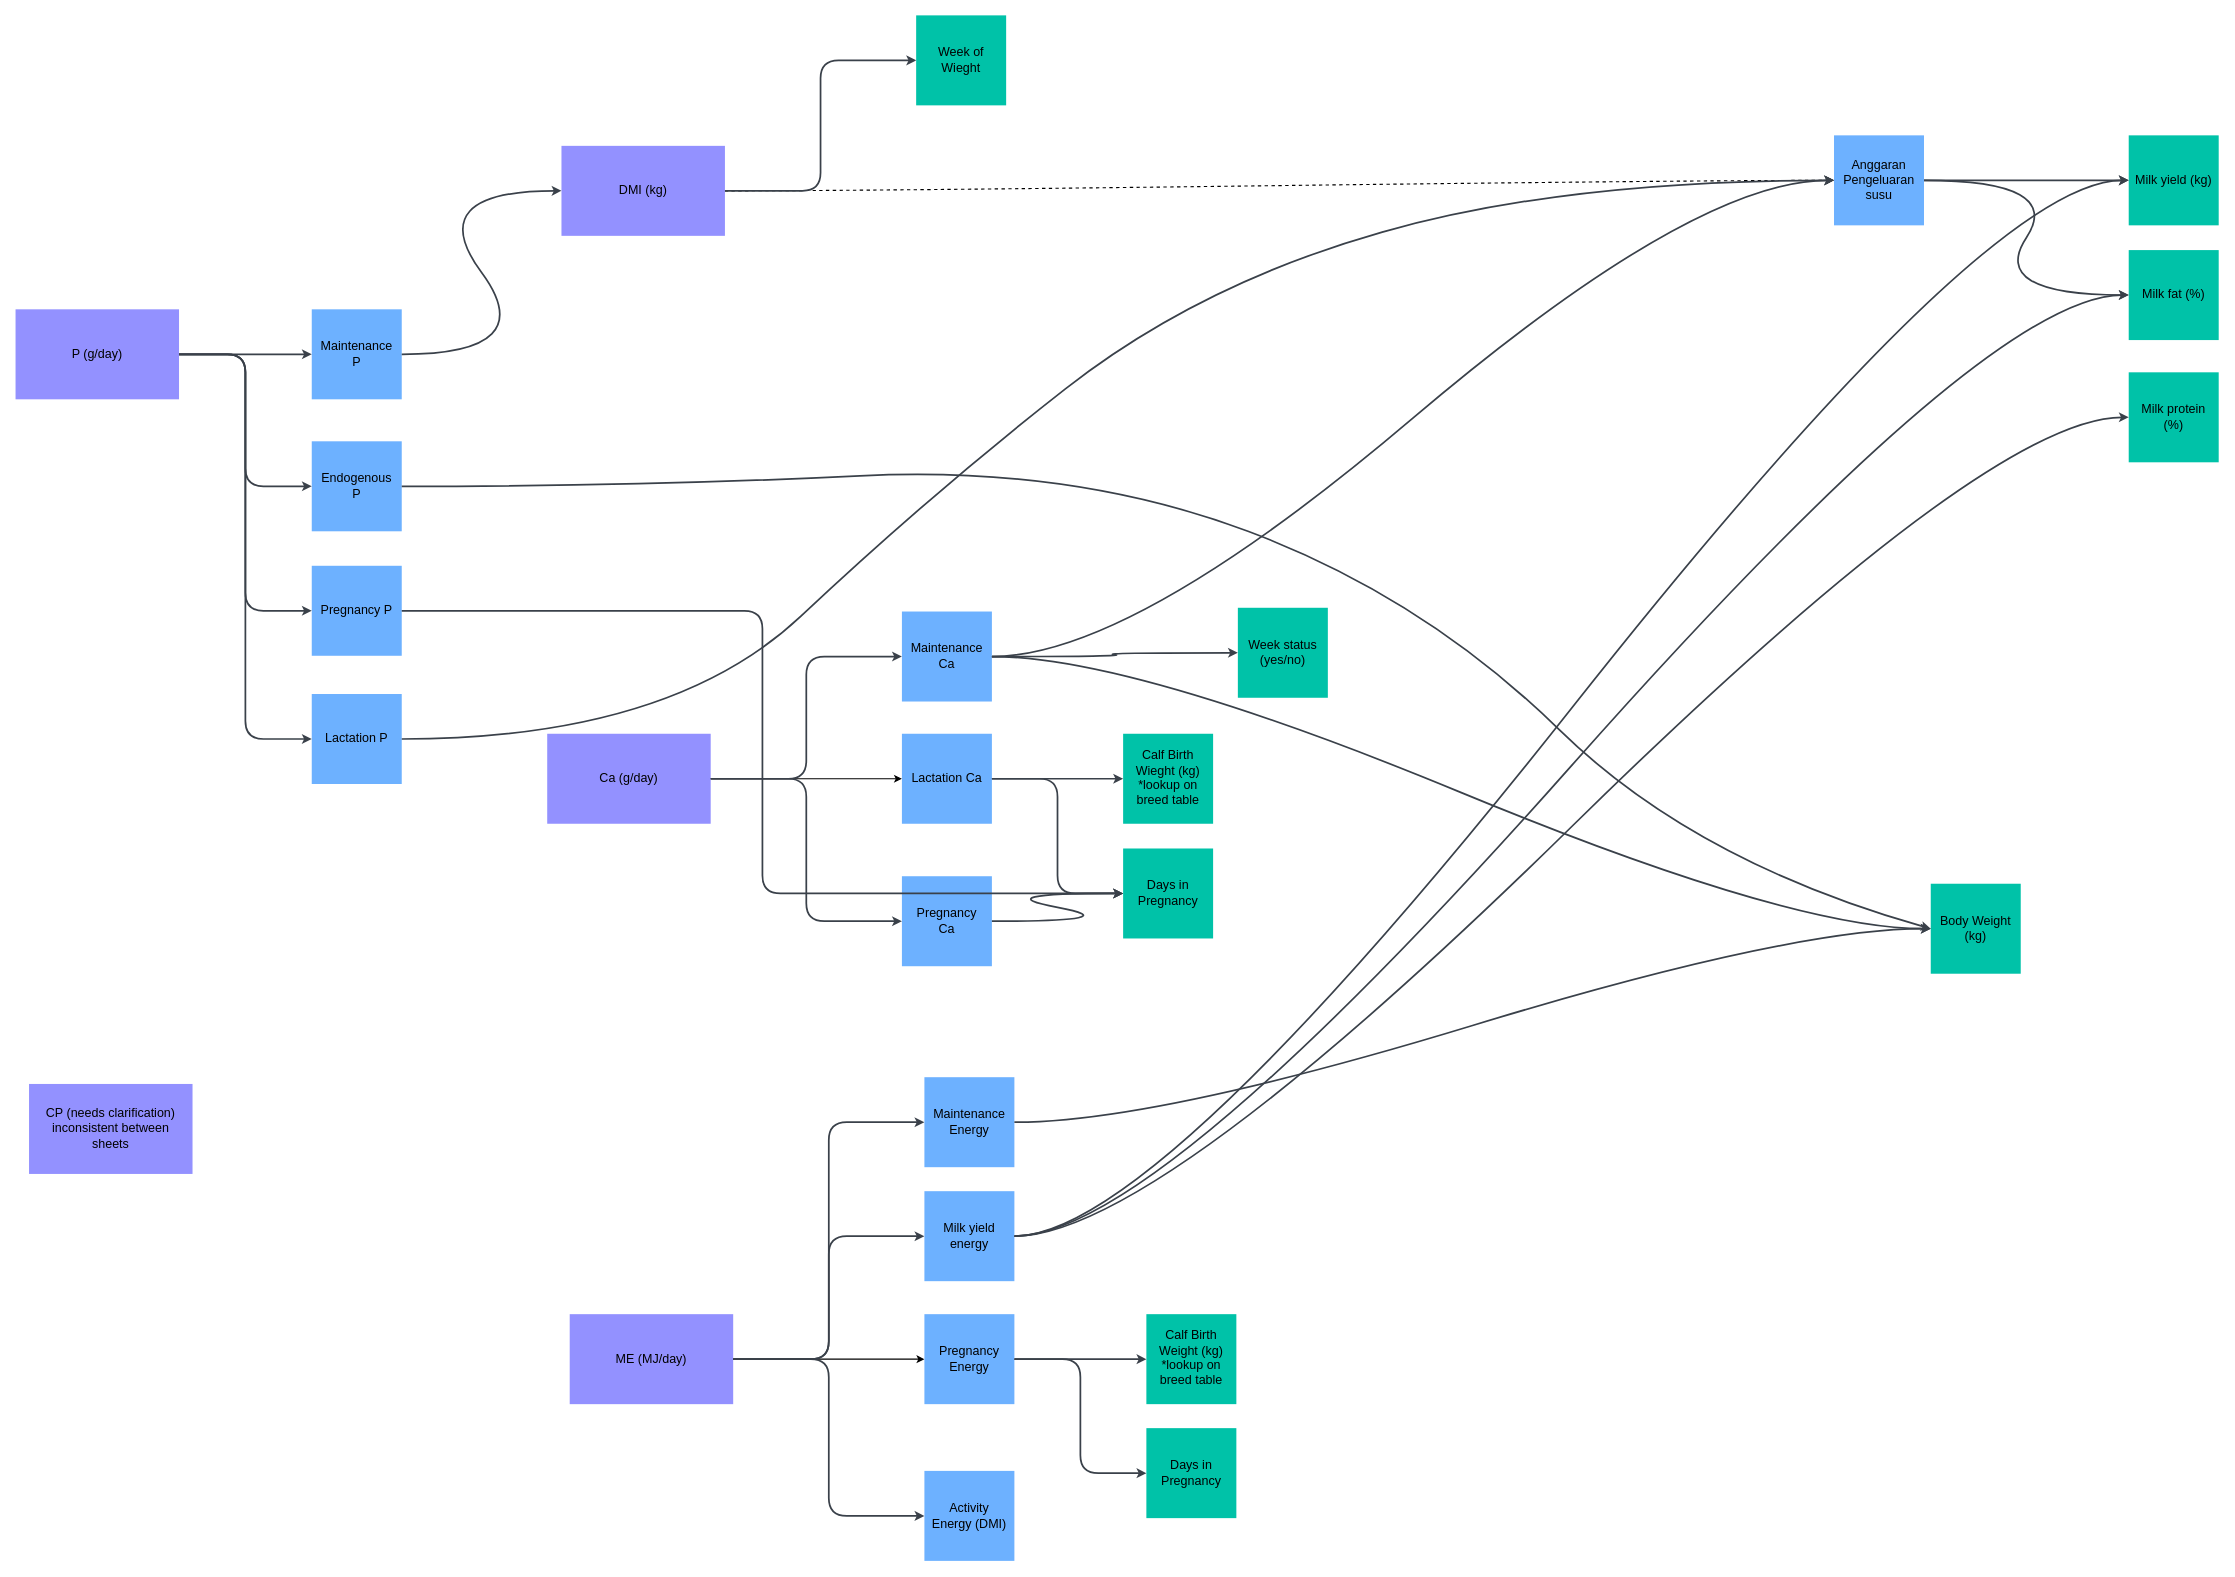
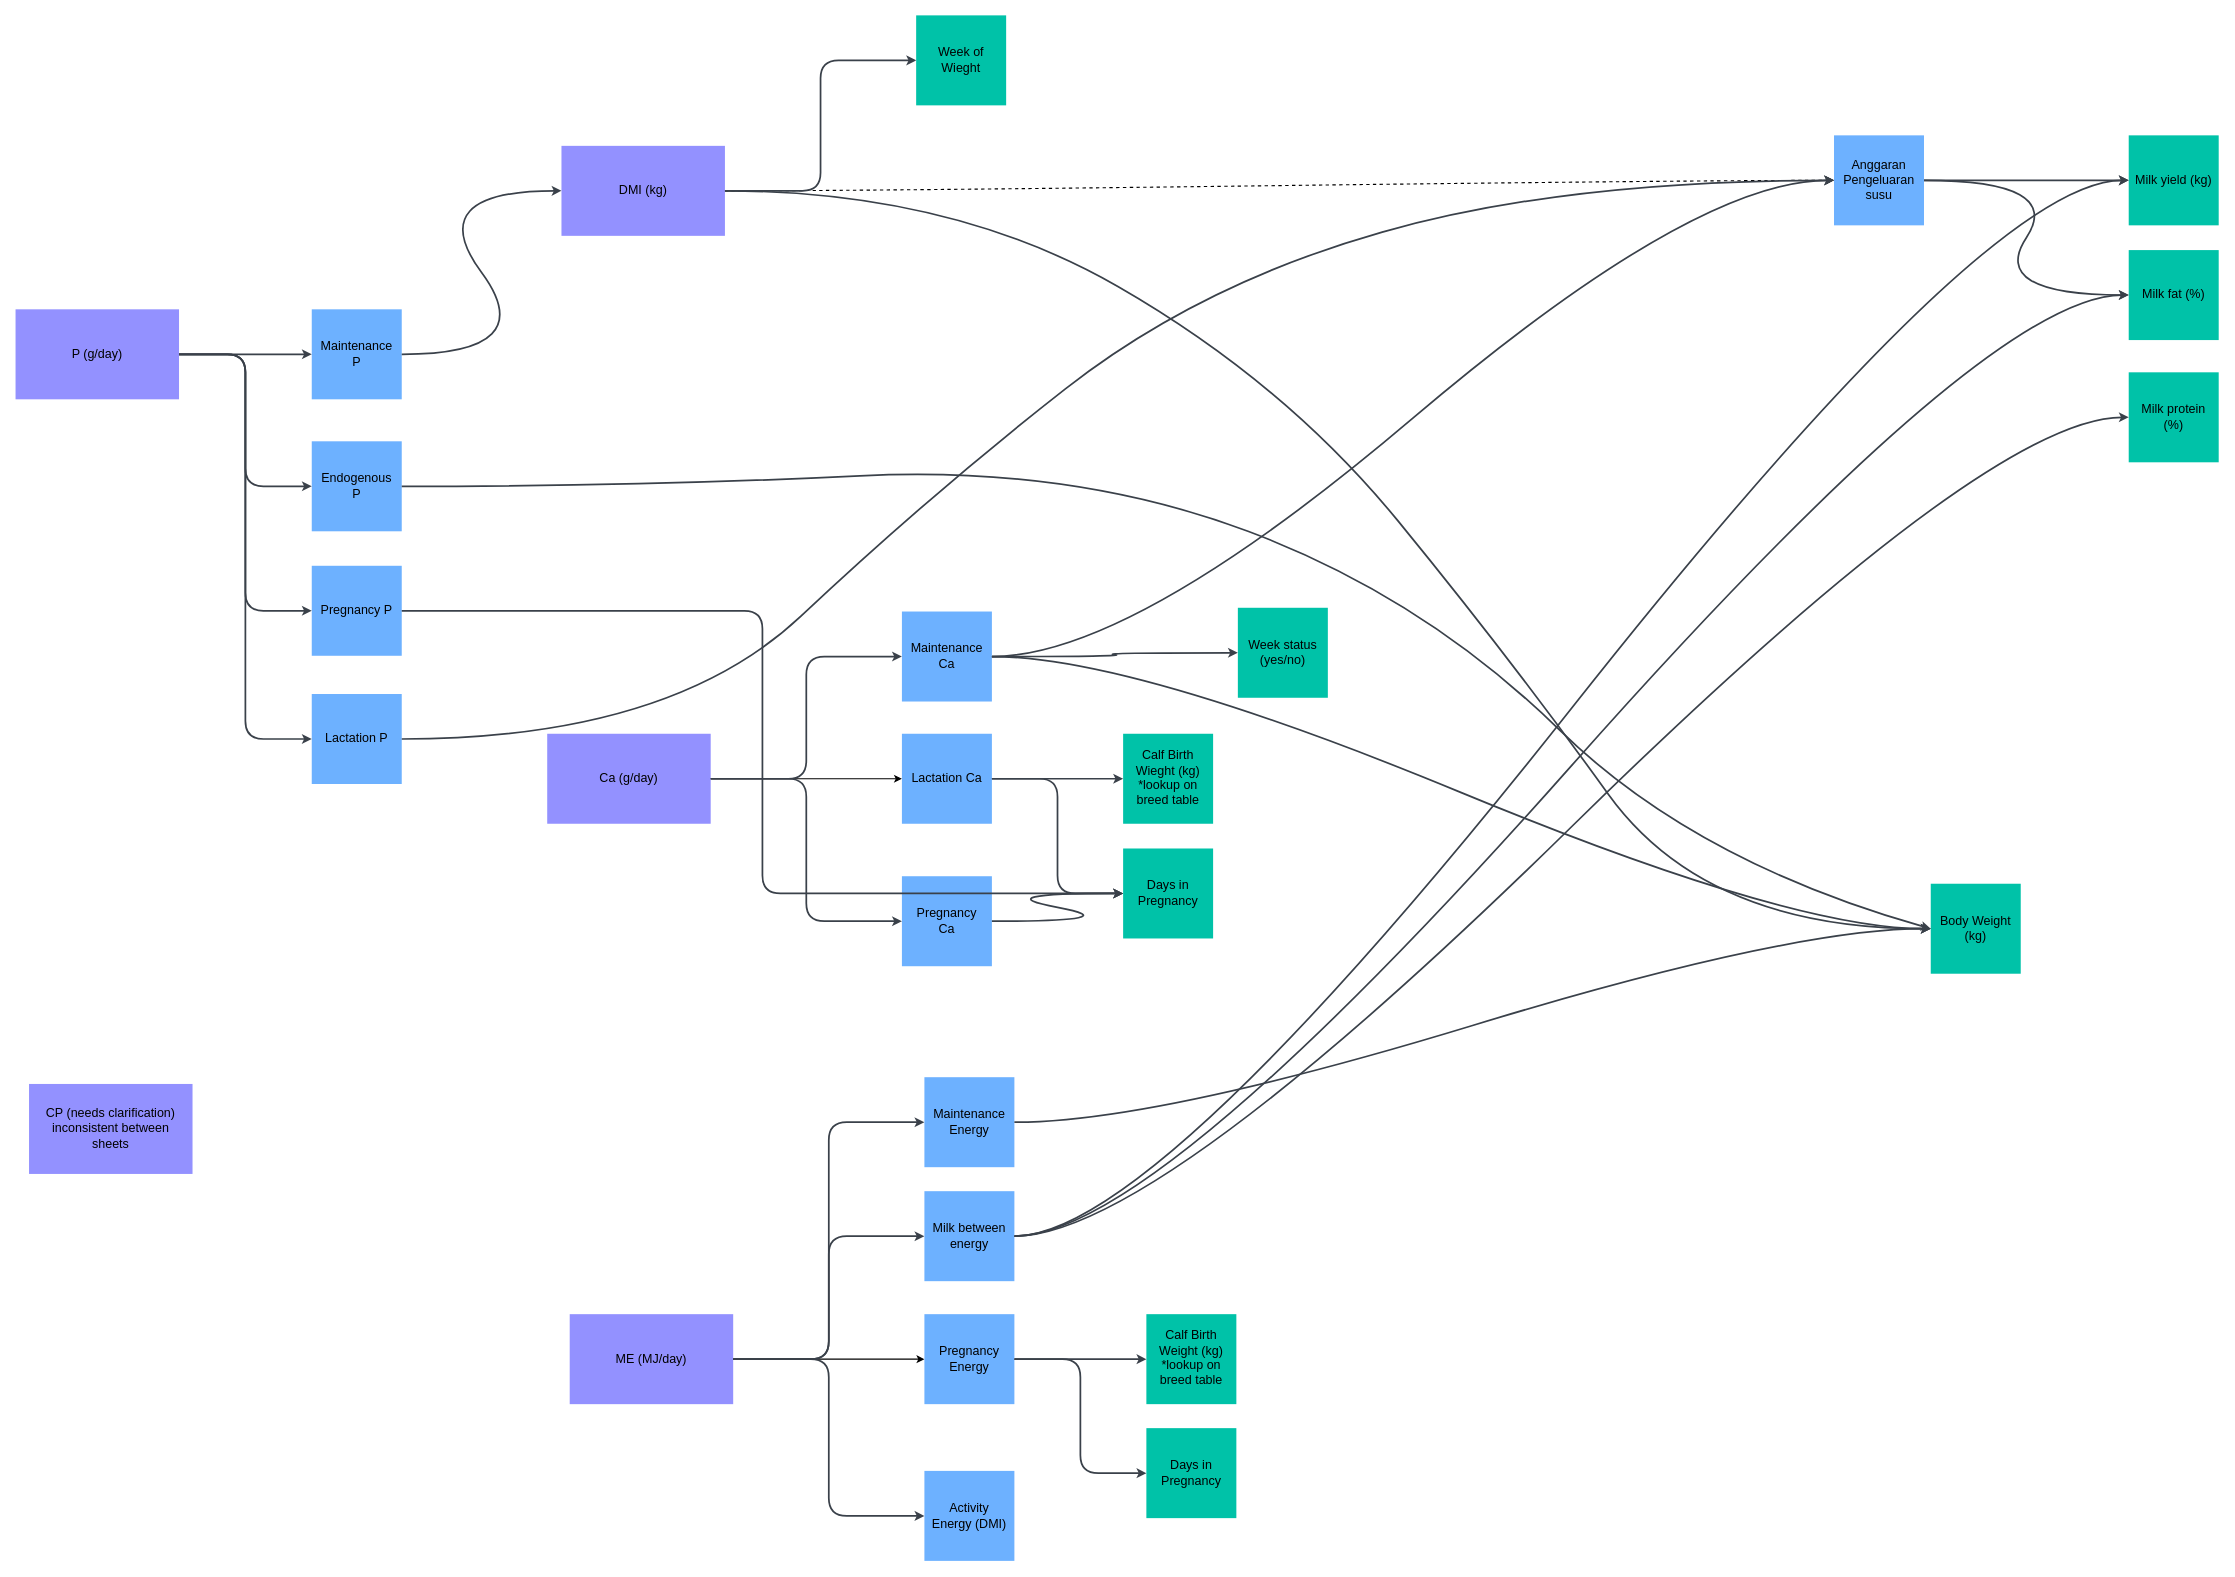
none -> (1224, 356)
(969, 1236) -> (969, 1236)
